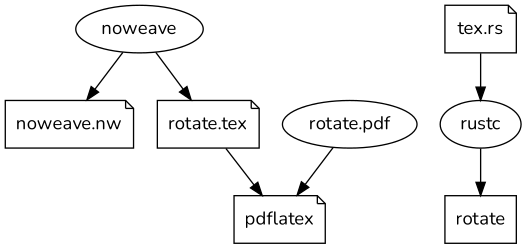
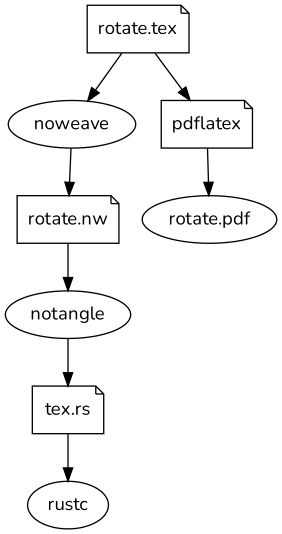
(169, 71) -> (109, 72)
(69, 124) -> (68, 219)
(319, 166) -> (208, 165)
(481, 219) -> none
none -> (68, 315)
